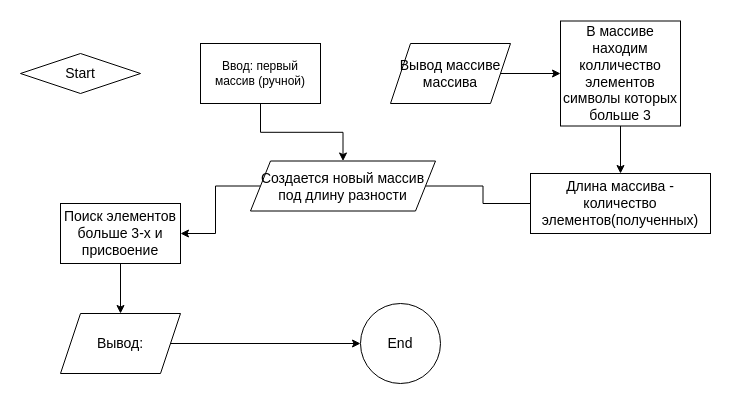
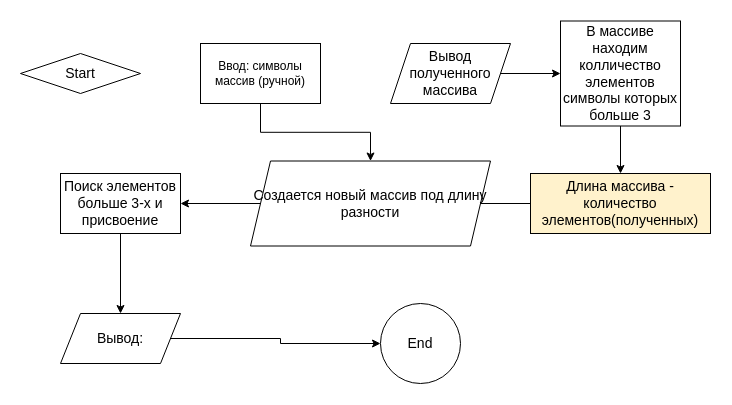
(261, 74) -> (261, 74)
(451, 74) -> (451, 74)
(343, 186) -> (371, 204)
(621, 204) -> (621, 204)
(121, 234) -> (121, 204)
(121, 344) -> (121, 339)
(401, 344) -> (421, 344)
